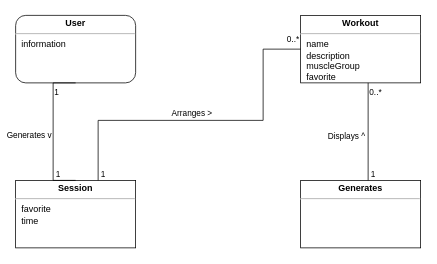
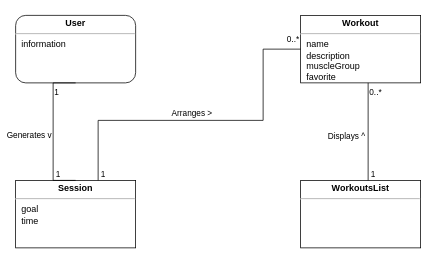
(323, 186) -> (329, 186)
(34, 197) -> (32, 197)
